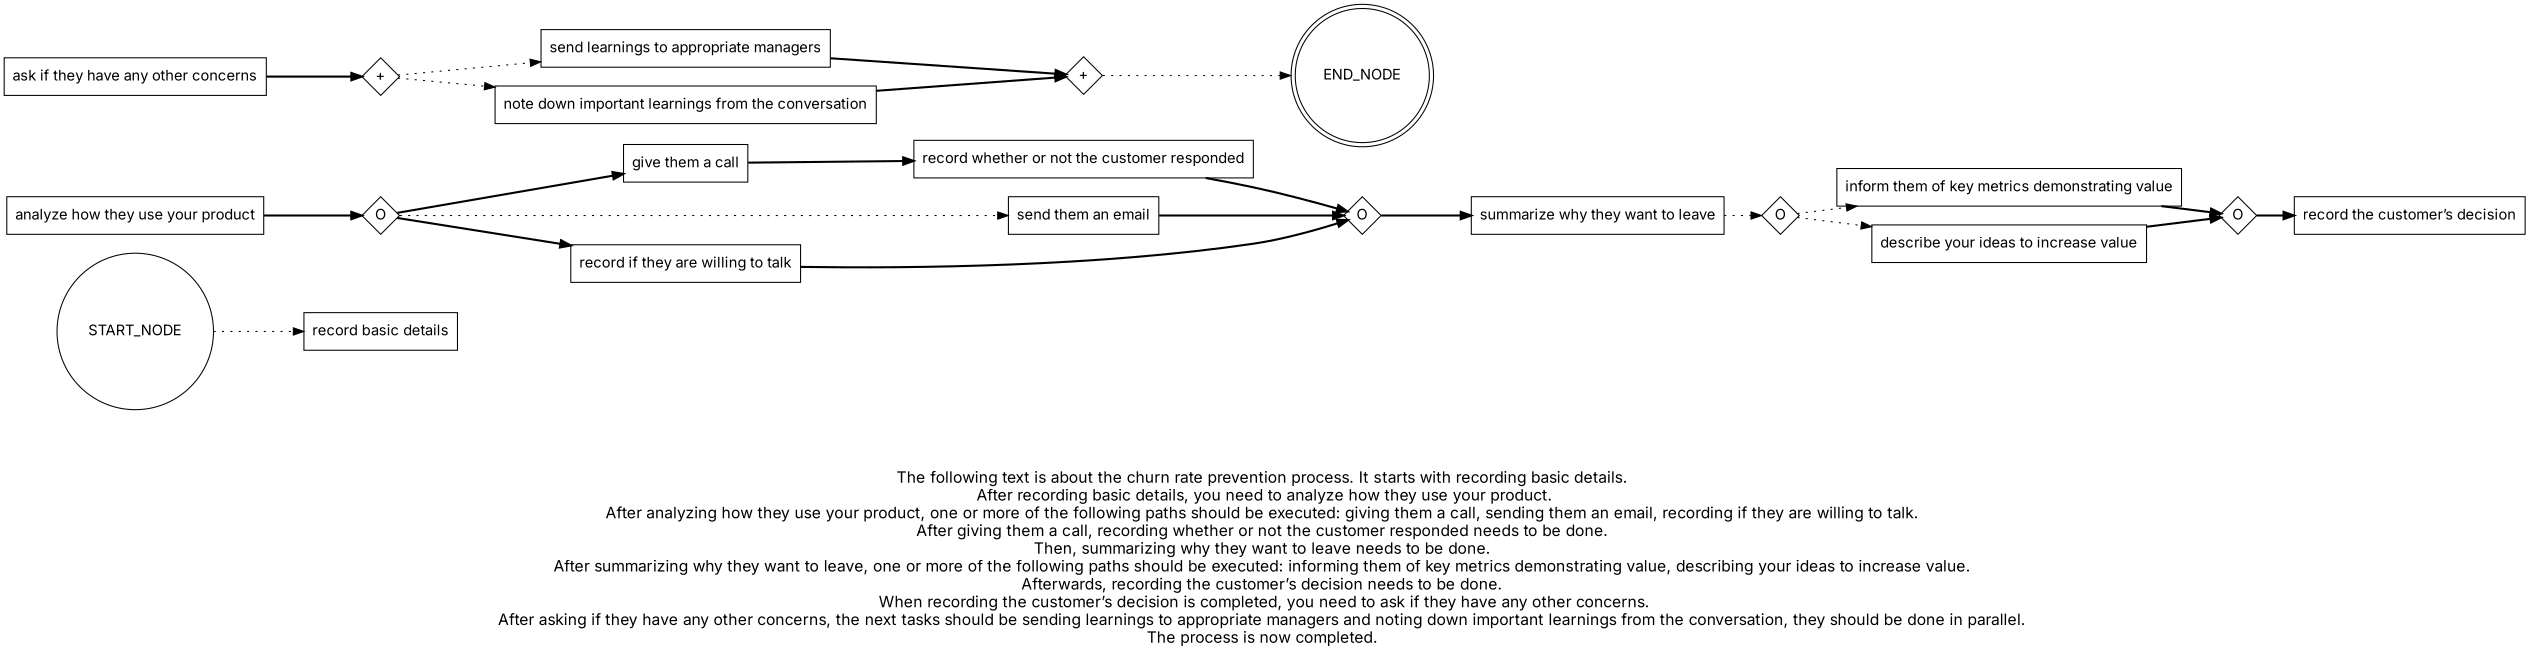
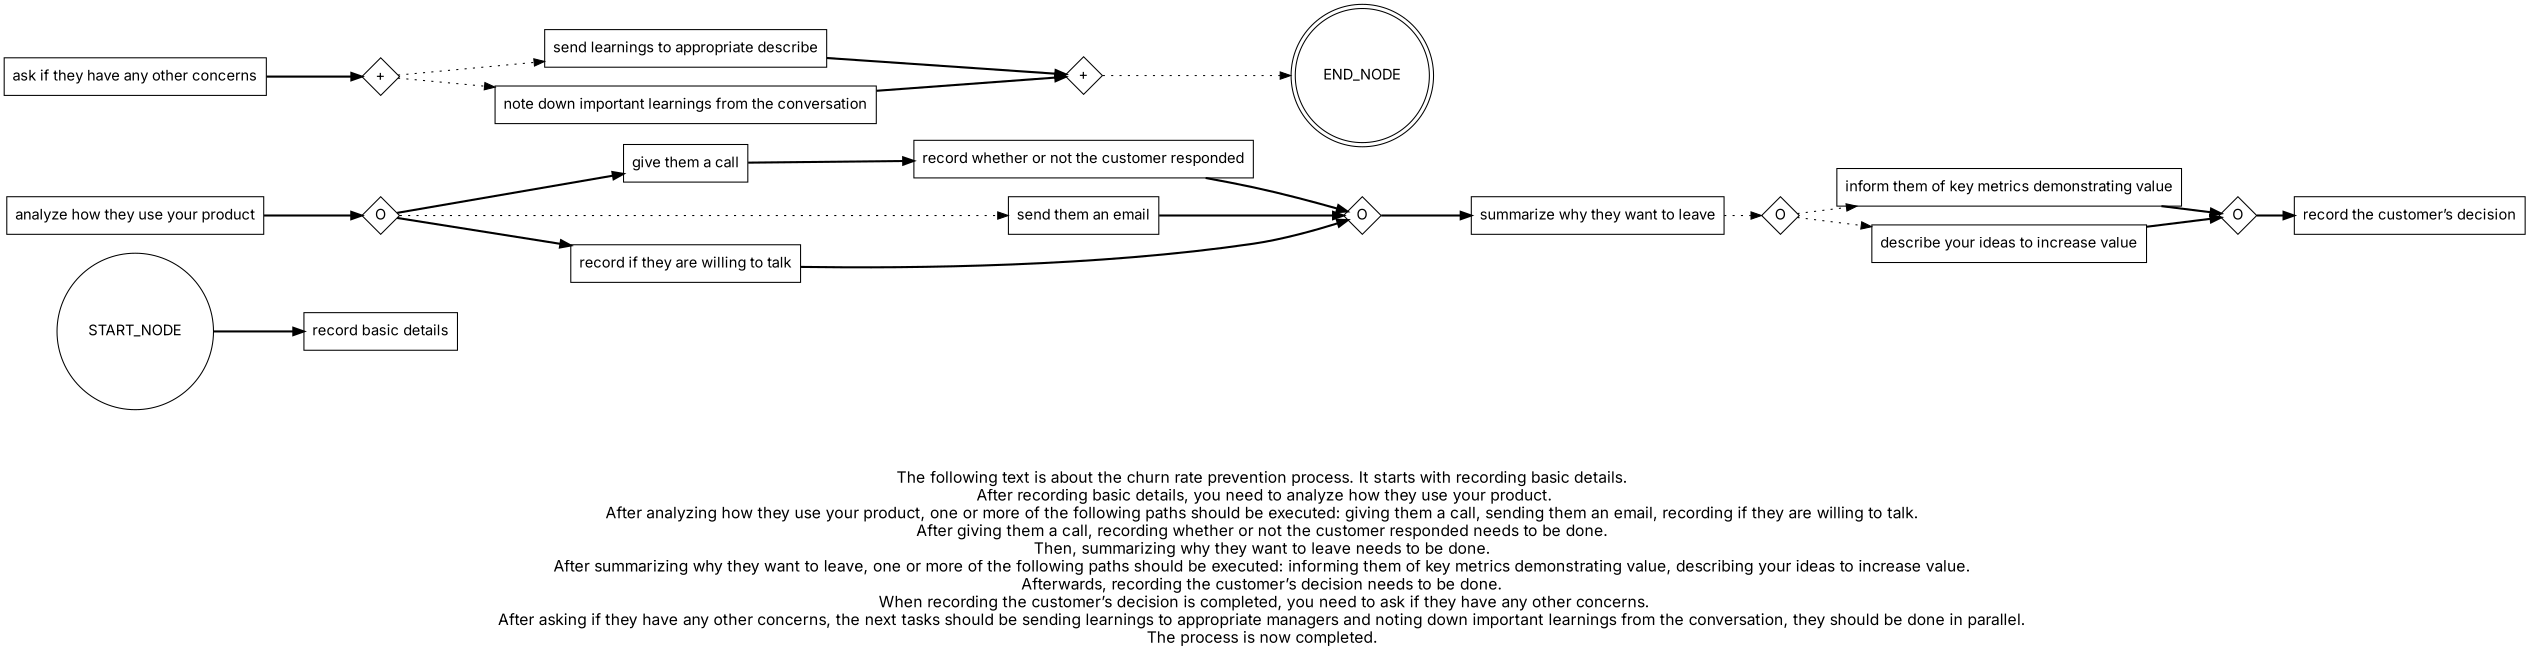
(686, 48) -> (686, 48)
(253, 331) -> (253, 331)
